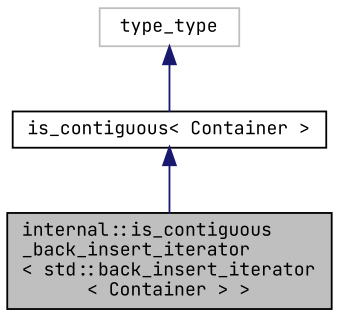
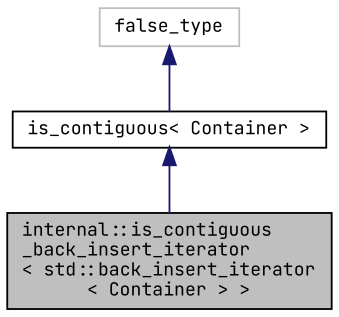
(169, 27) -> (169, 27)
